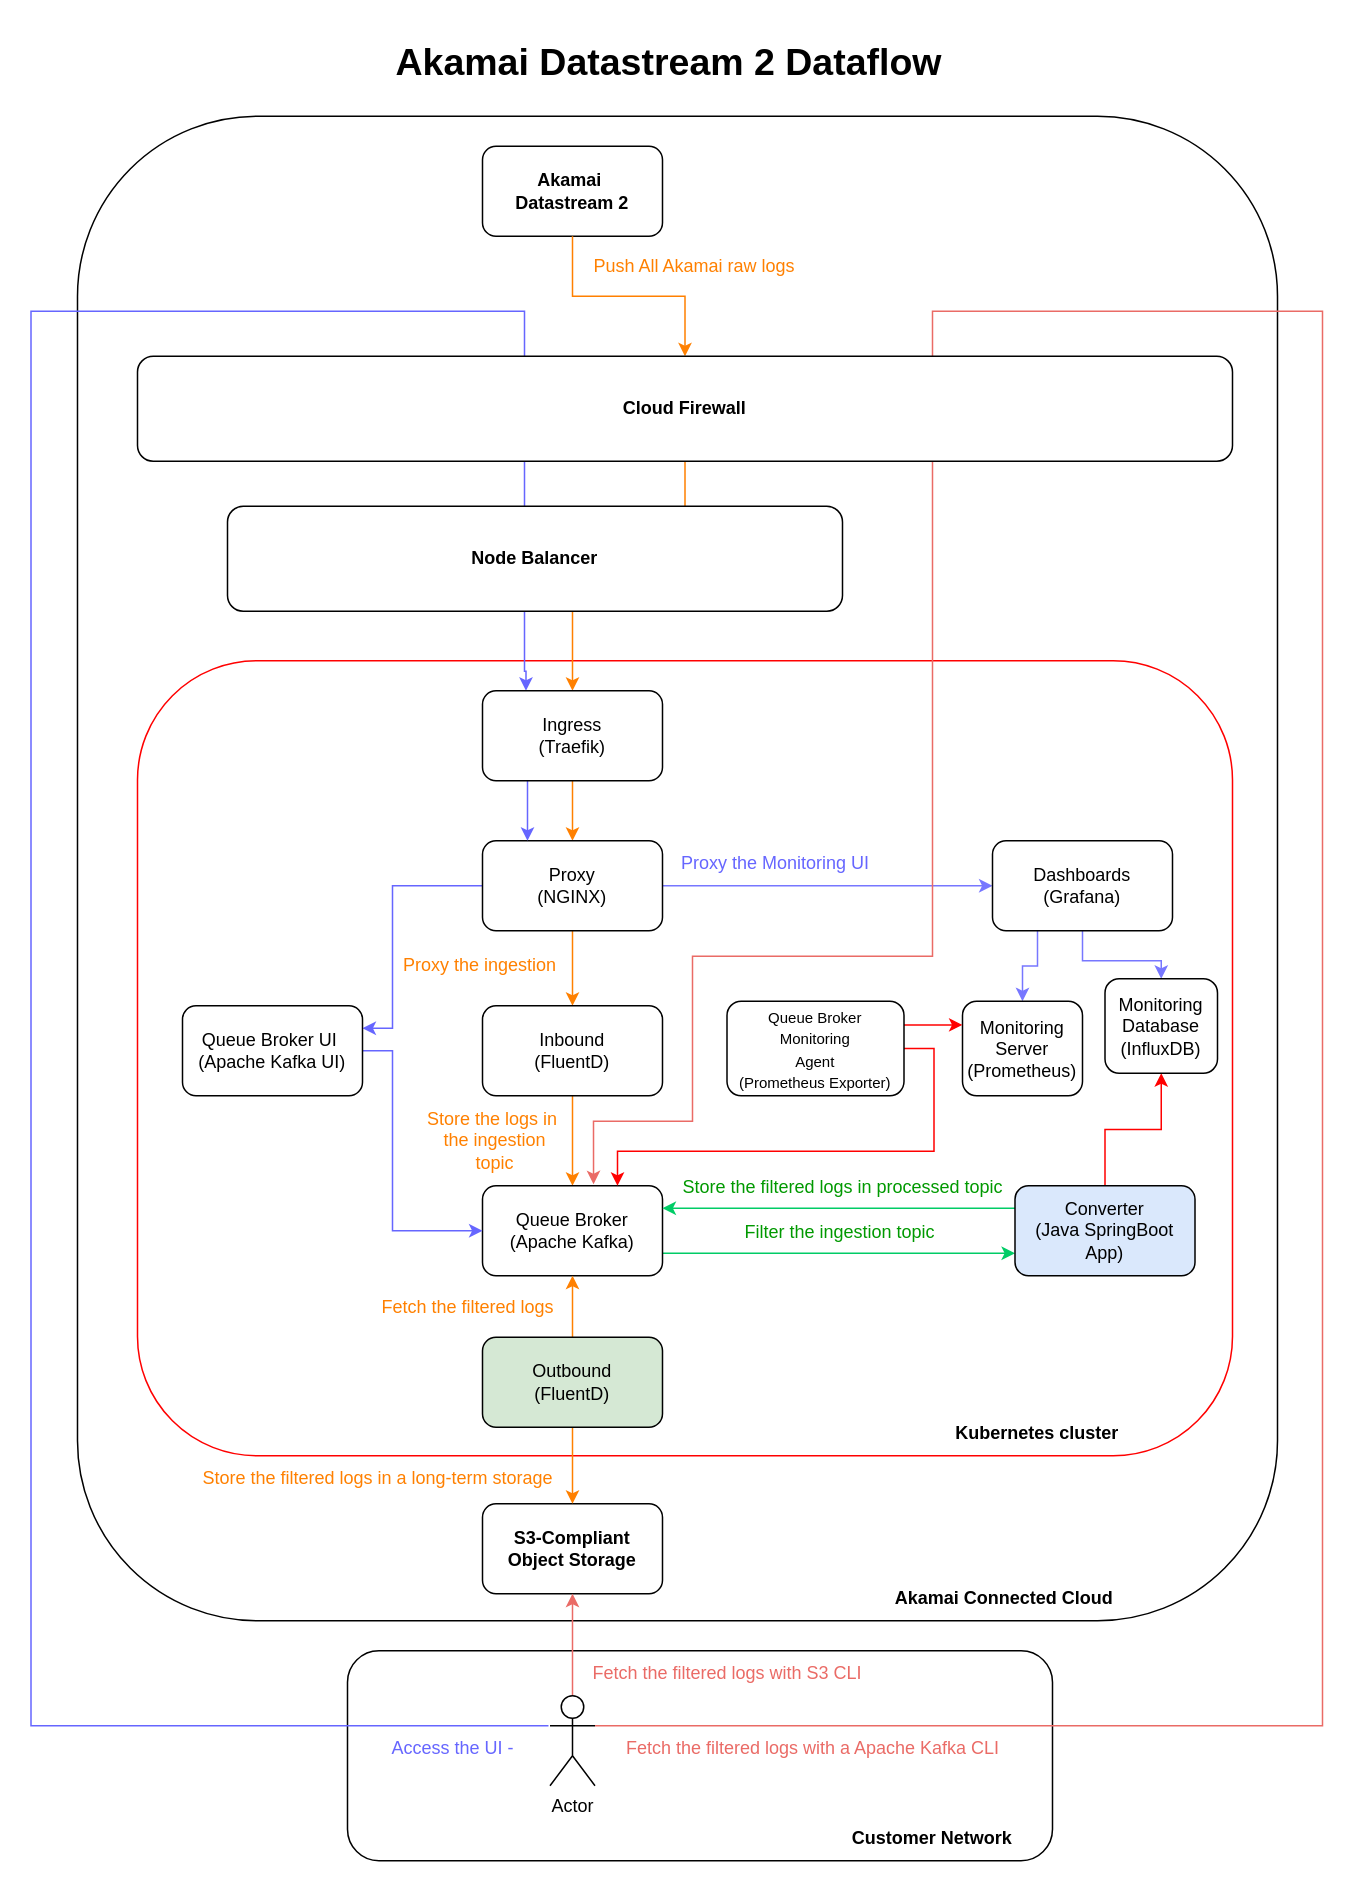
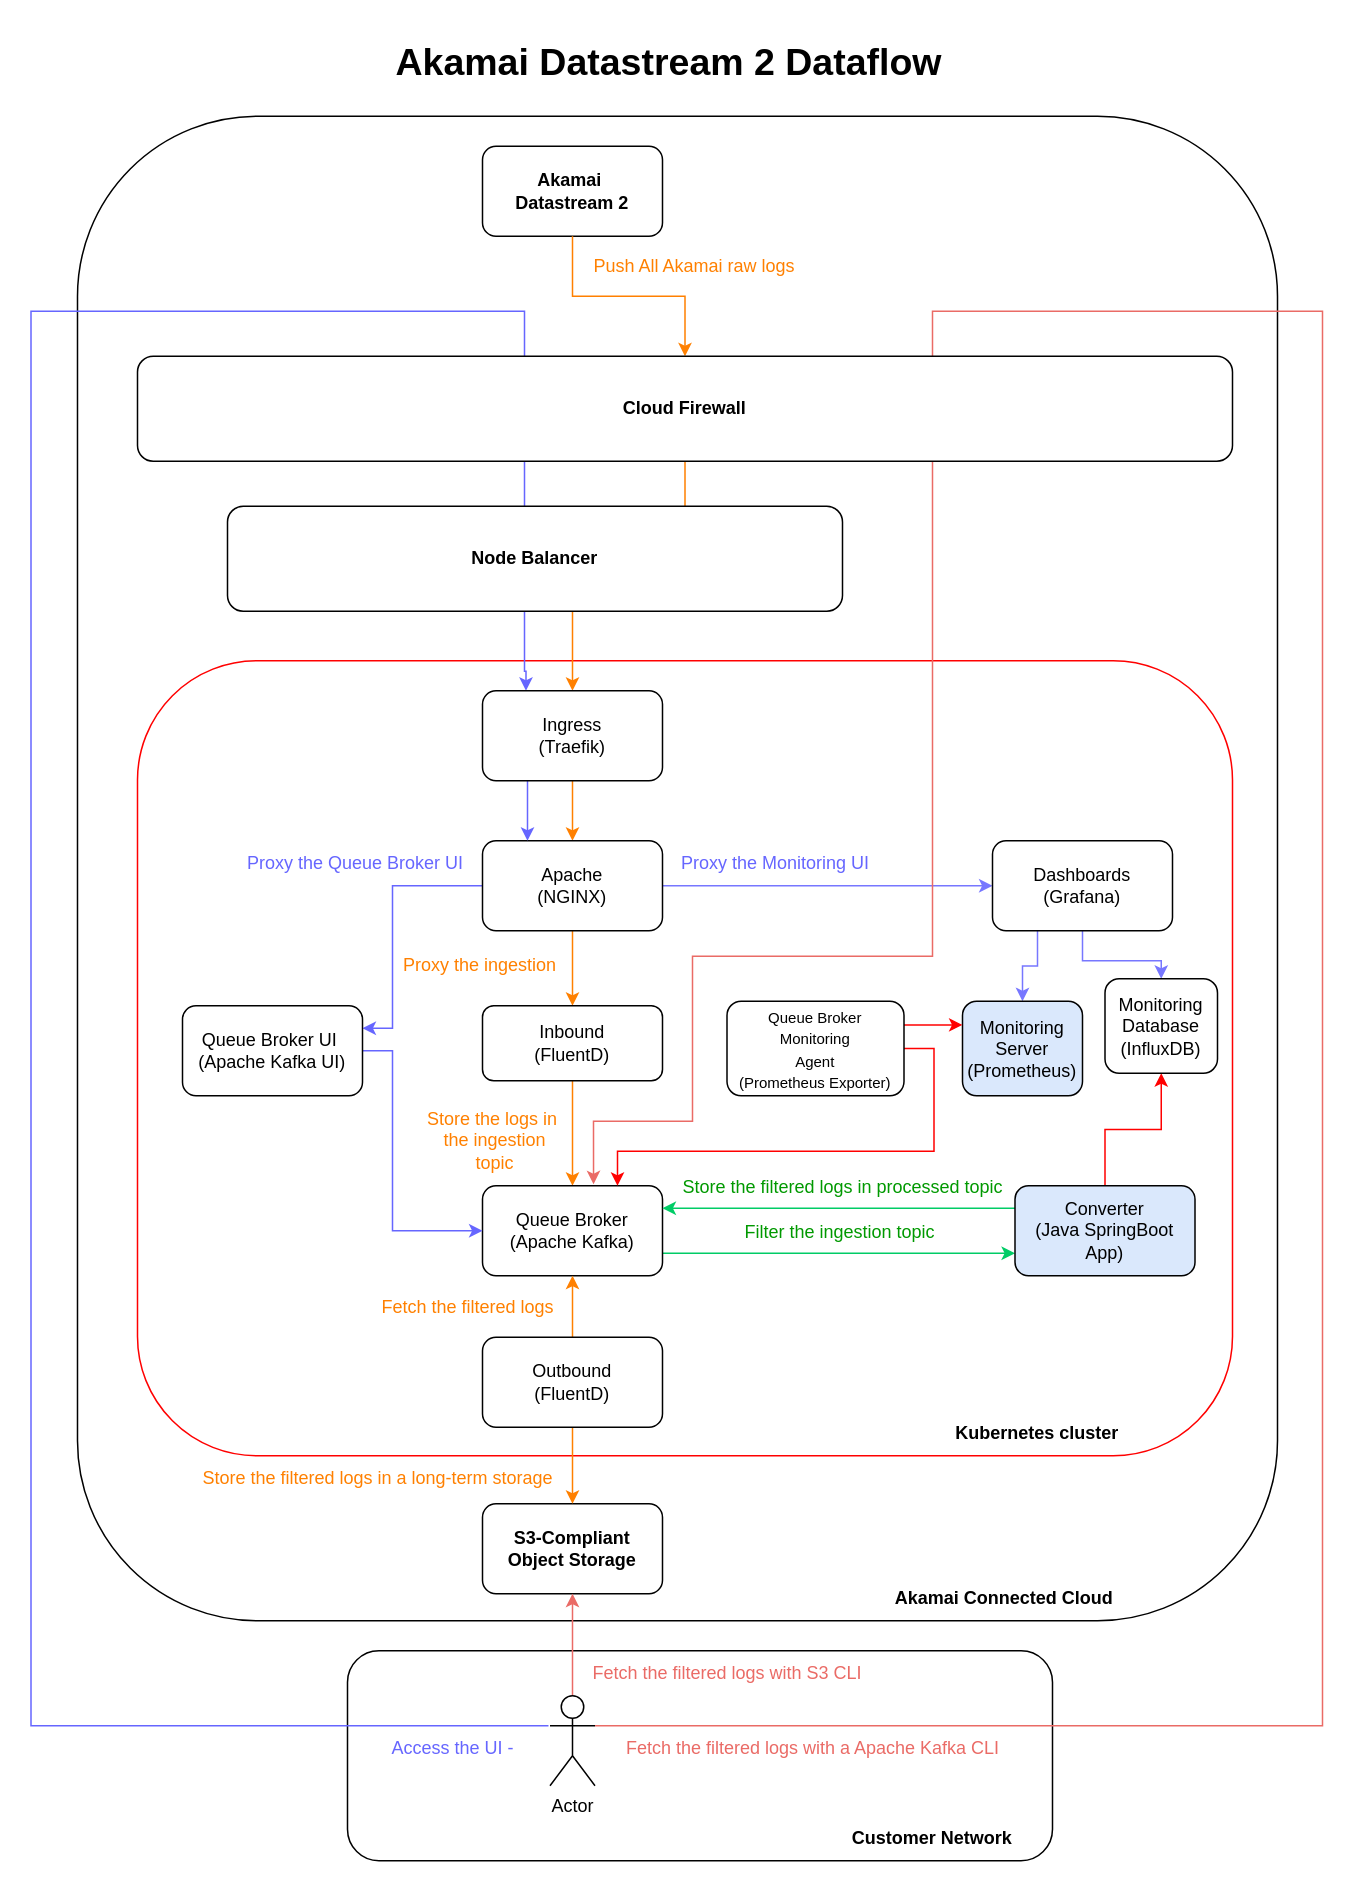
none -> (355, 863)
(572, 886) -> (572, 886)
(1022, 1049) -> (1022, 1049)
(572, 1051) -> (572, 1043)
(572, 1382) -> (572, 1382)
